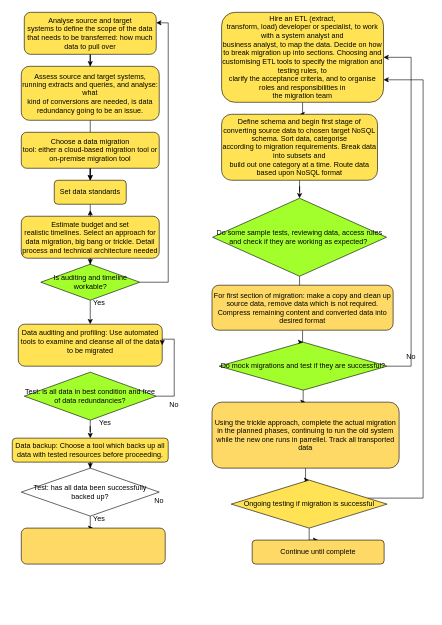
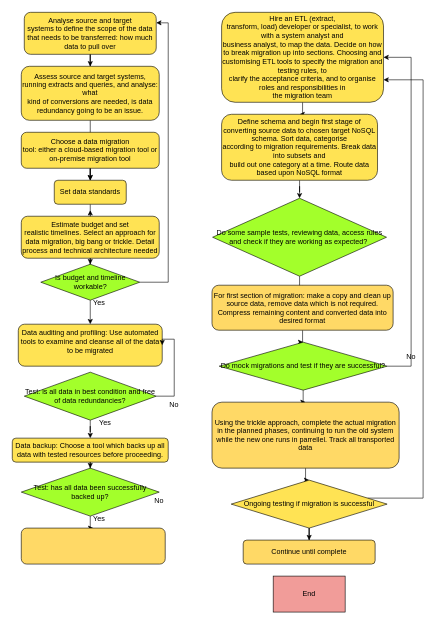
(91, 282) -> (91, 282)
(90, 492) -> (90, 492)
(318, 552) -> (309, 552)
none -> (309, 594)
